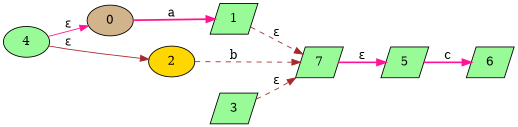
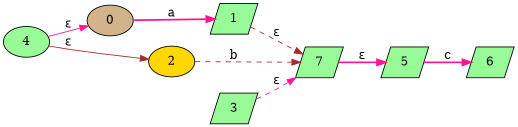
(273, 91) -> (273, 91)
